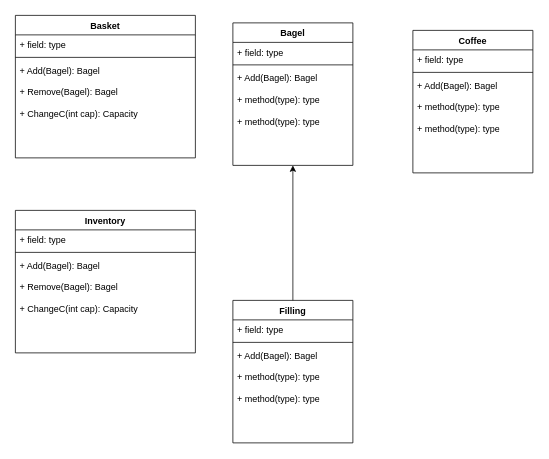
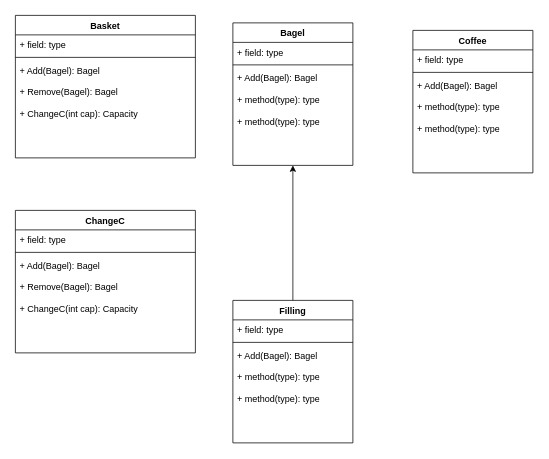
(105, 221) -> (105, 221)
